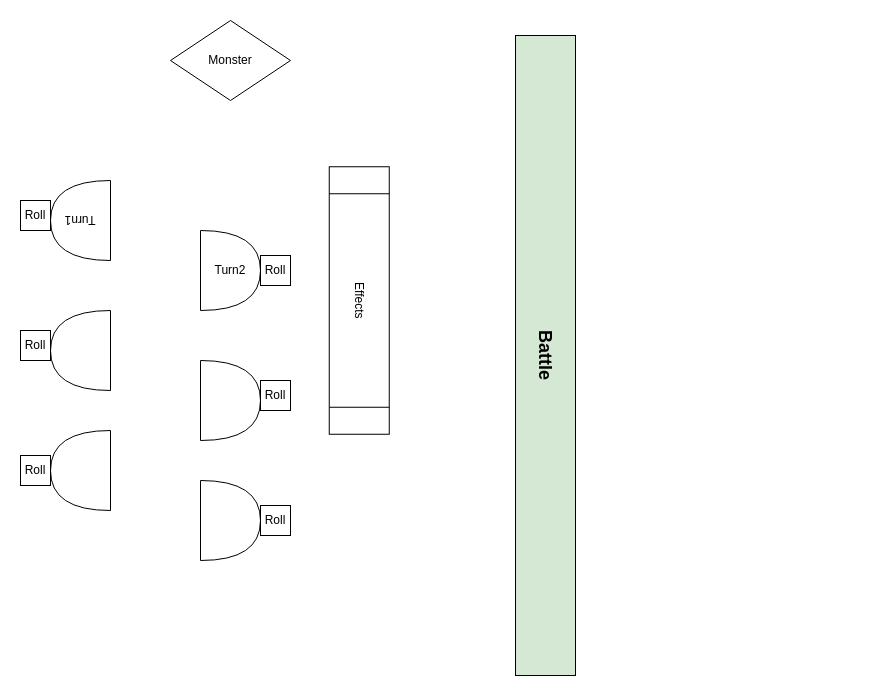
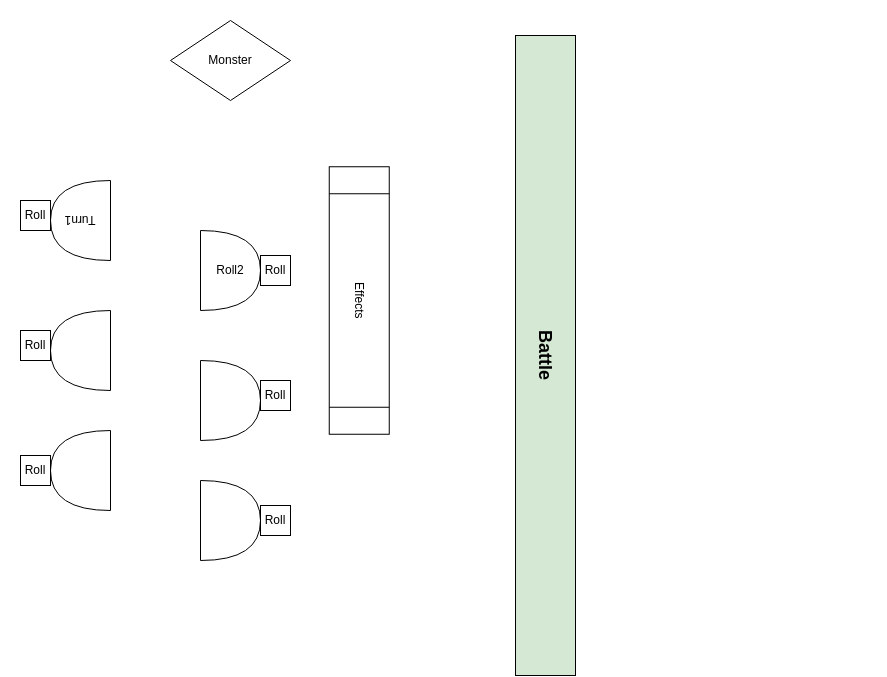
(231, 271) -> (231, 271)
